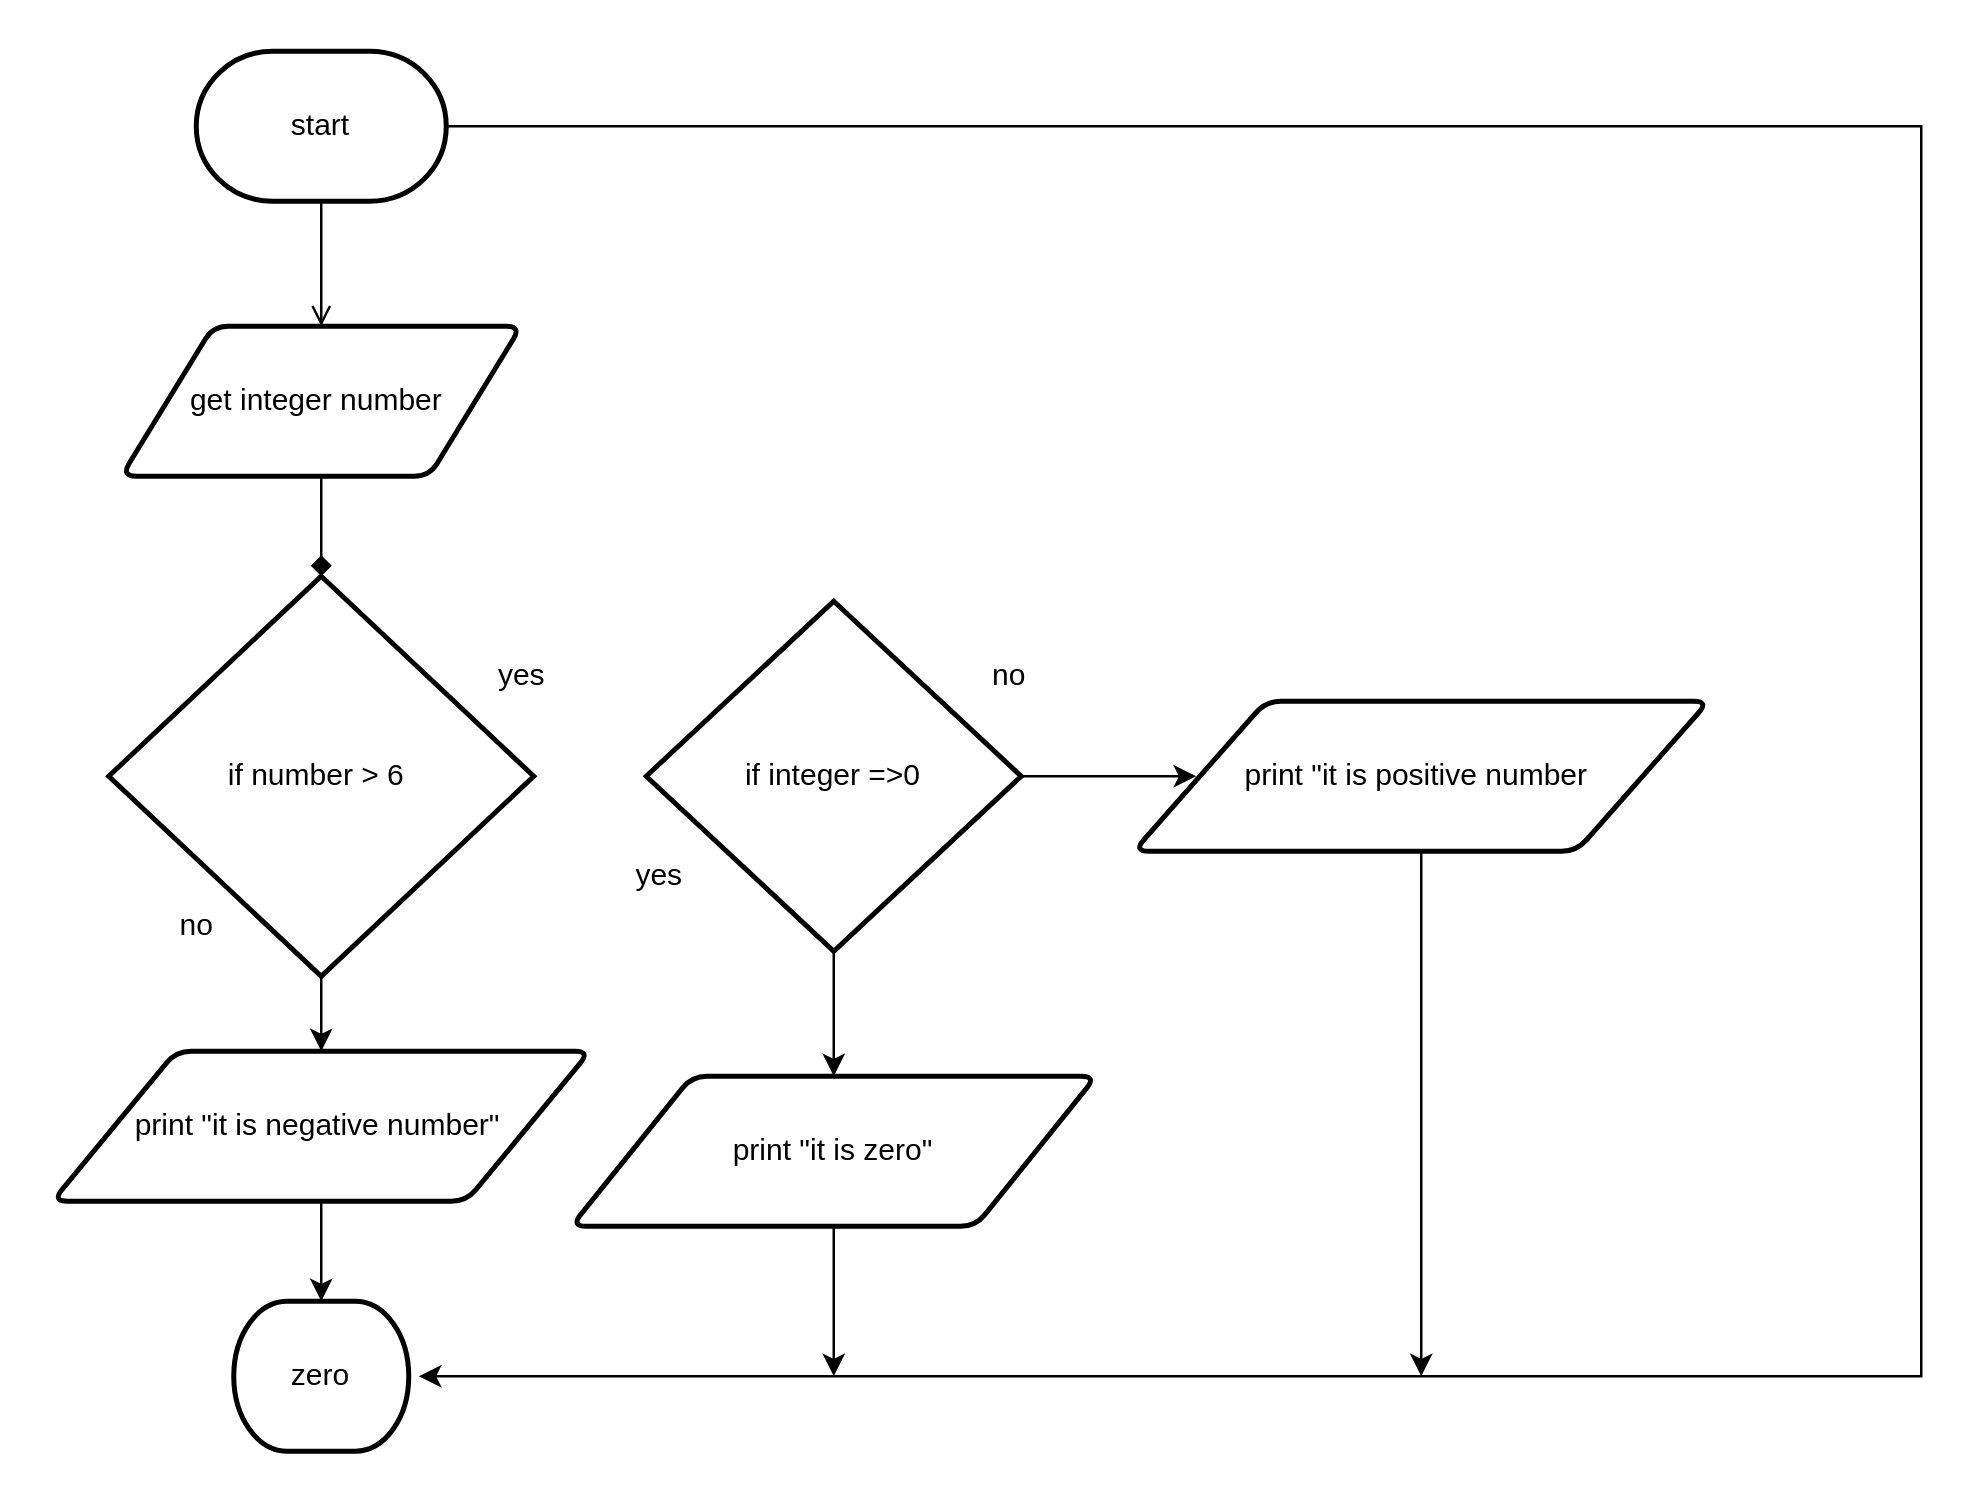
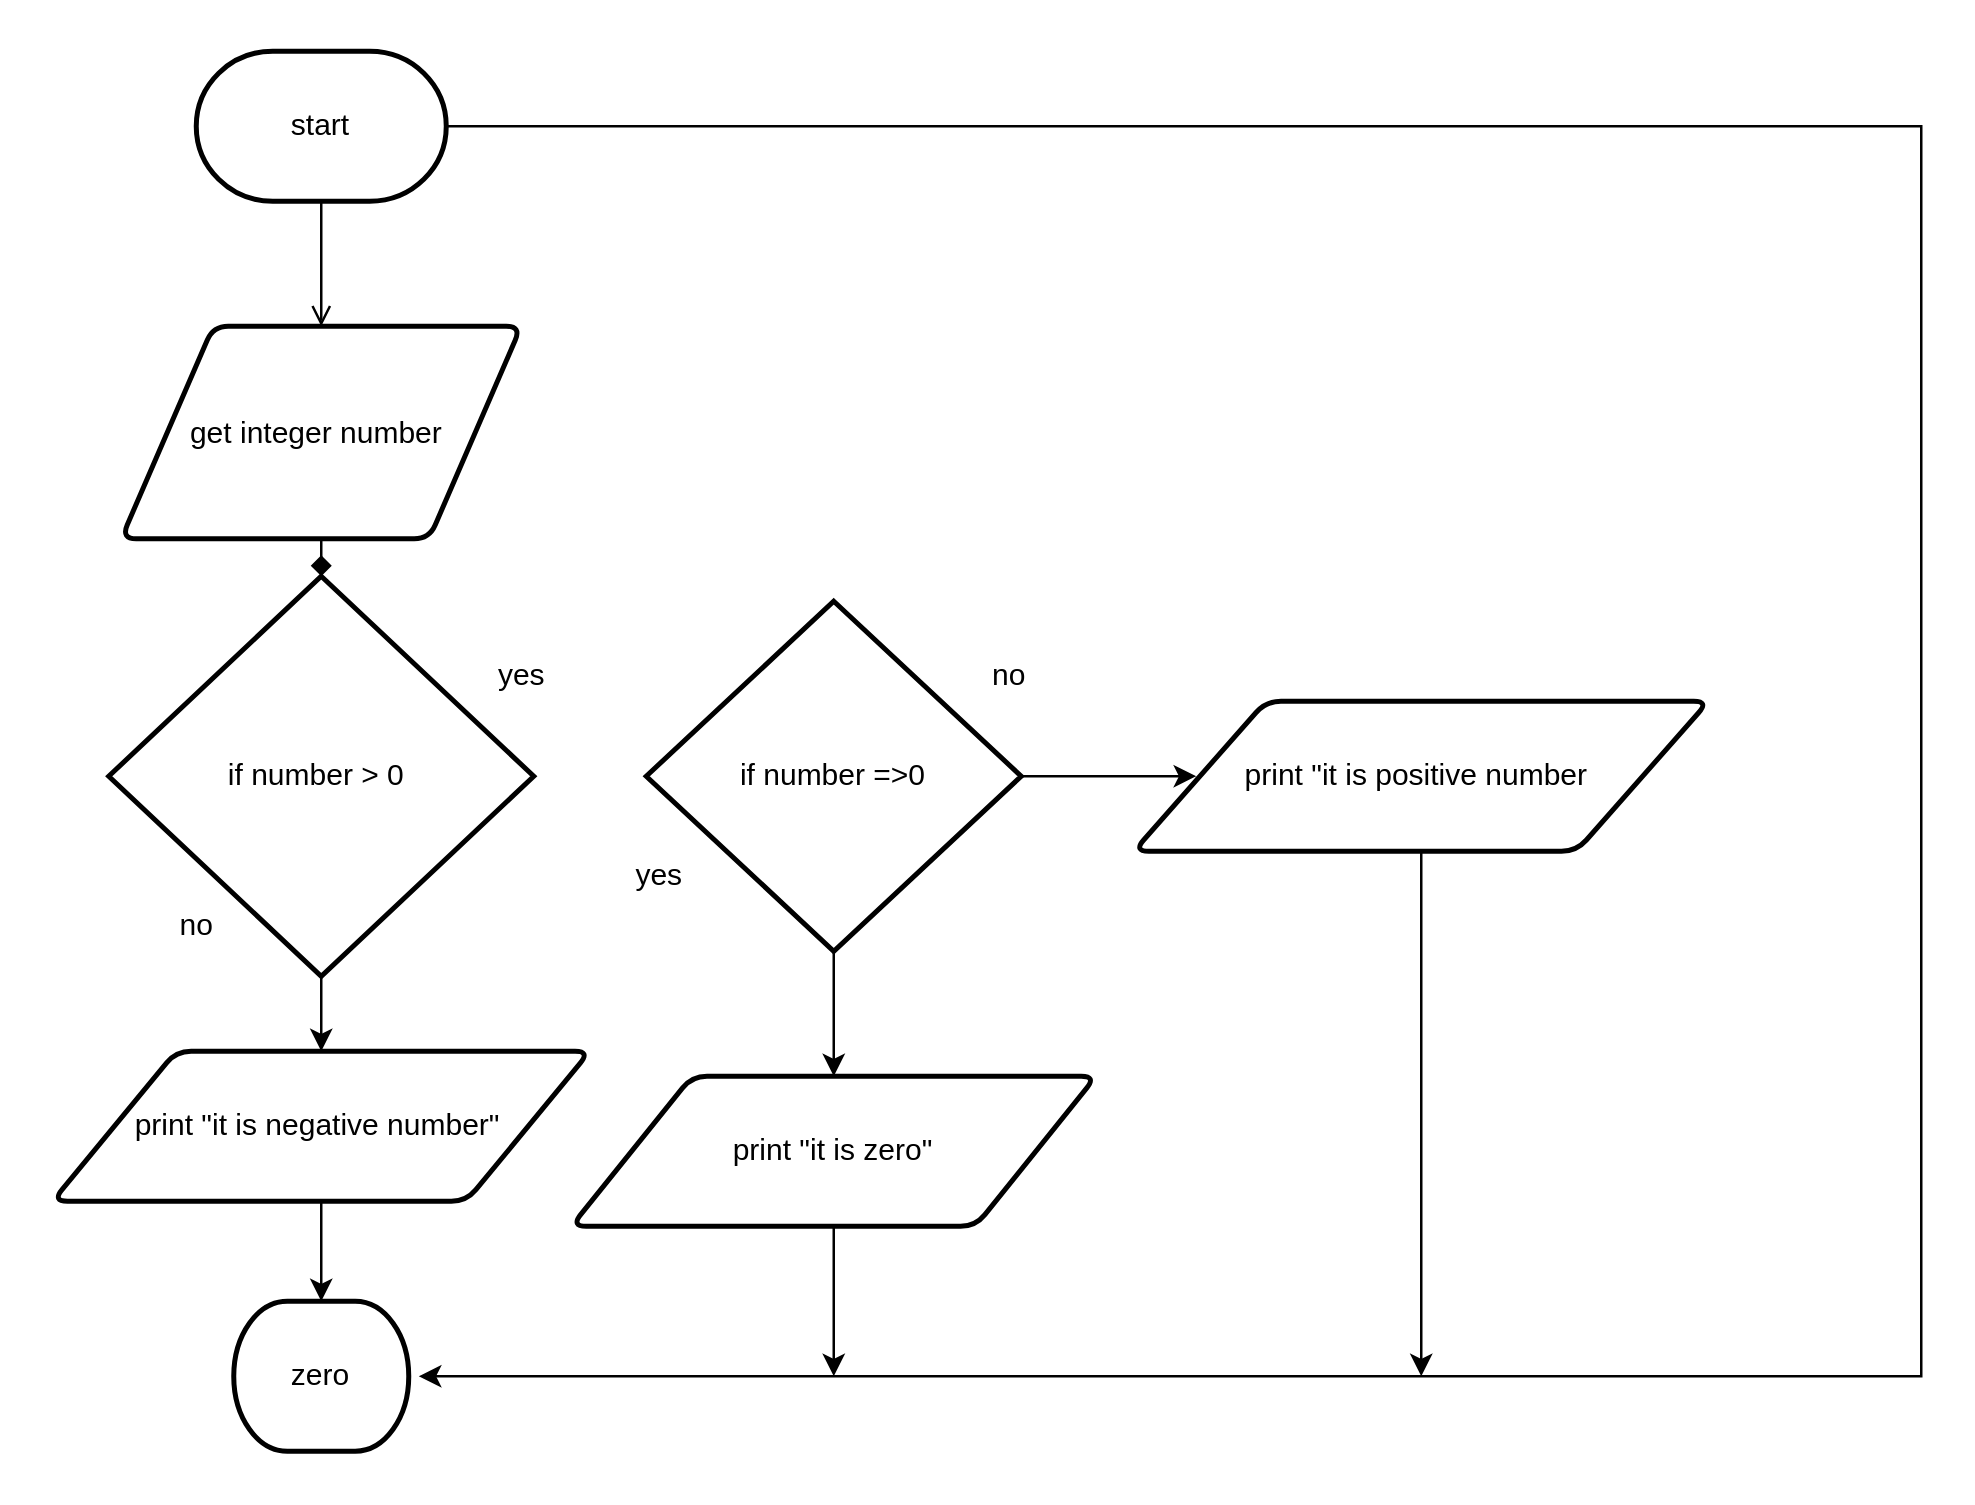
(321, 401) -> (321, 433)
(321, 776) -> (321, 776)
(834, 776) -> (834, 776)
